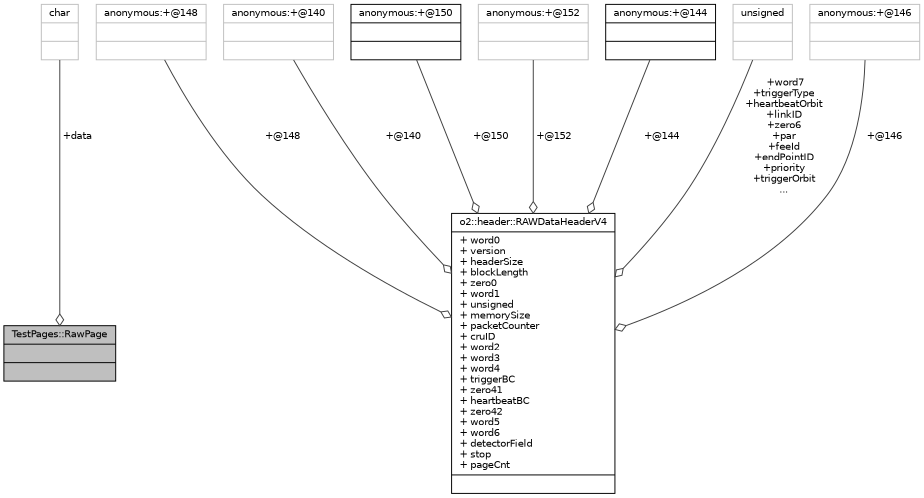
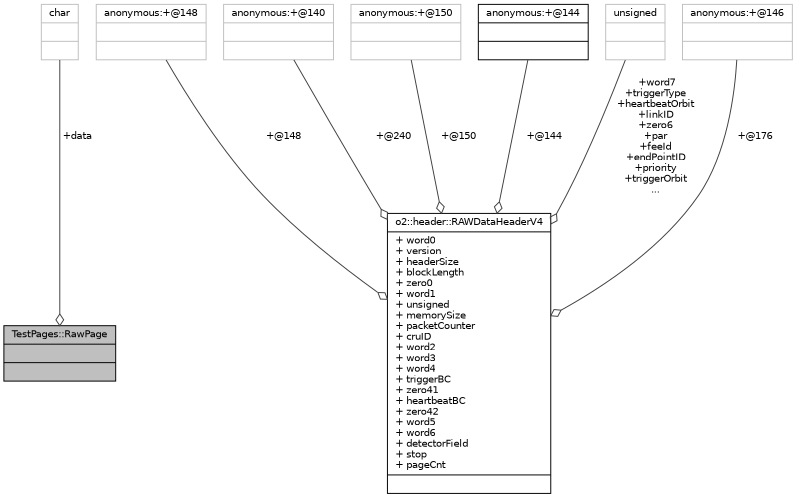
(406, 32) -> (406, 32)
(533, 32) -> none
(402, 137) -> (392, 137)
(883, 137) -> (754, 137)
